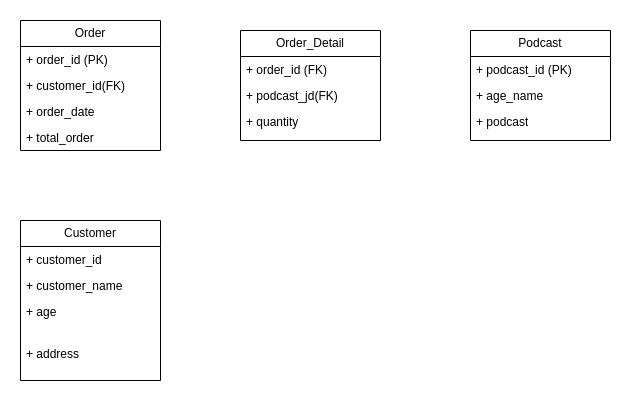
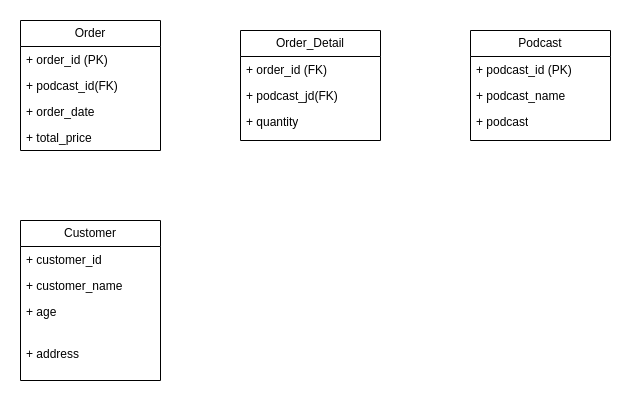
(81, 87) -> (77, 87)
(509, 97) -> (522, 97)
(67, 139) -> (66, 139)
